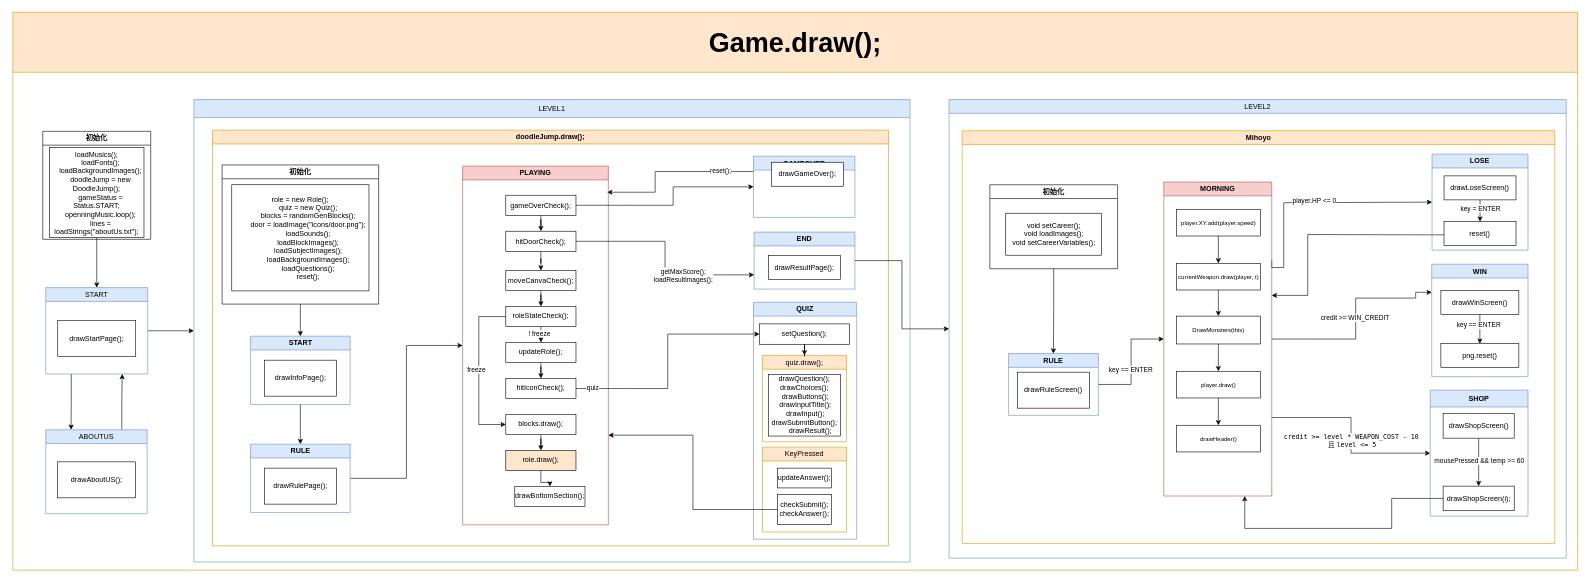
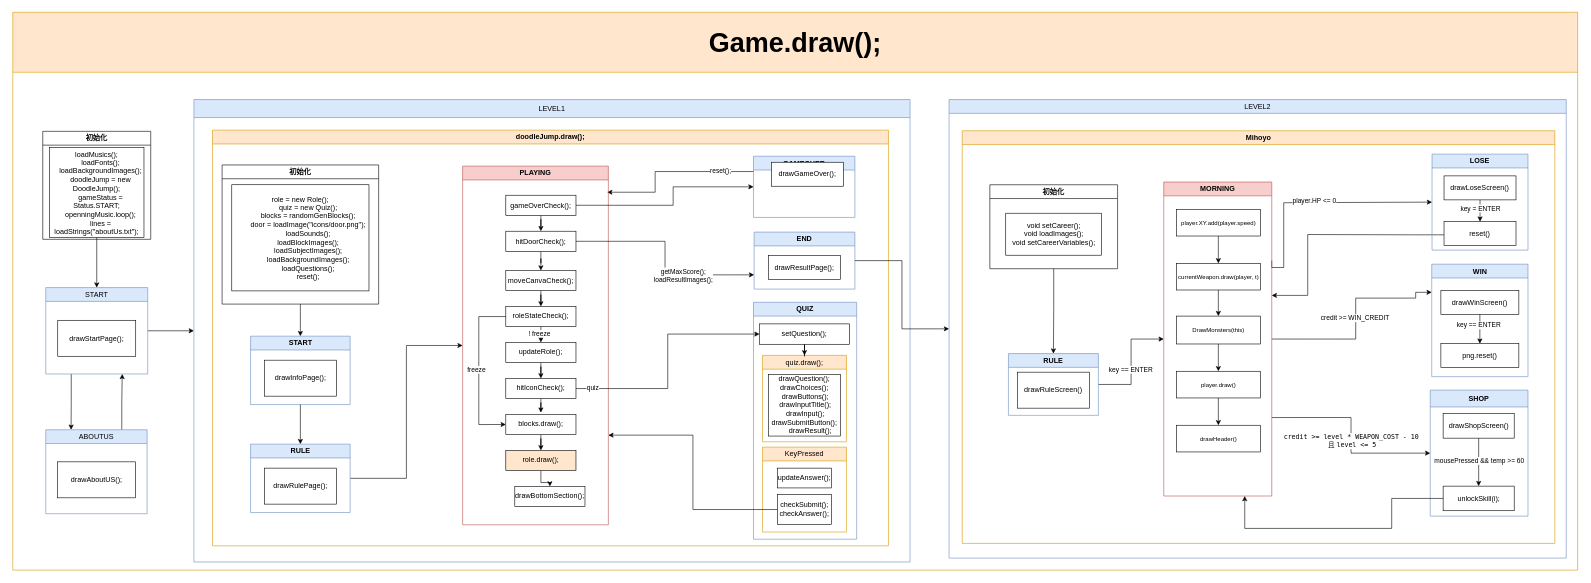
none -> (541, 410)
(1479, 499) -> (1479, 499)
